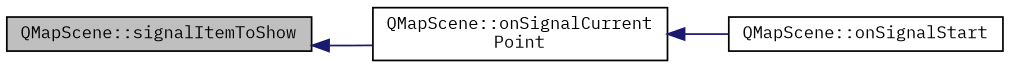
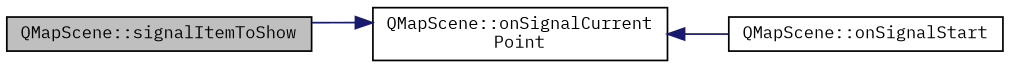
(351, 46) -> (334, 23)
